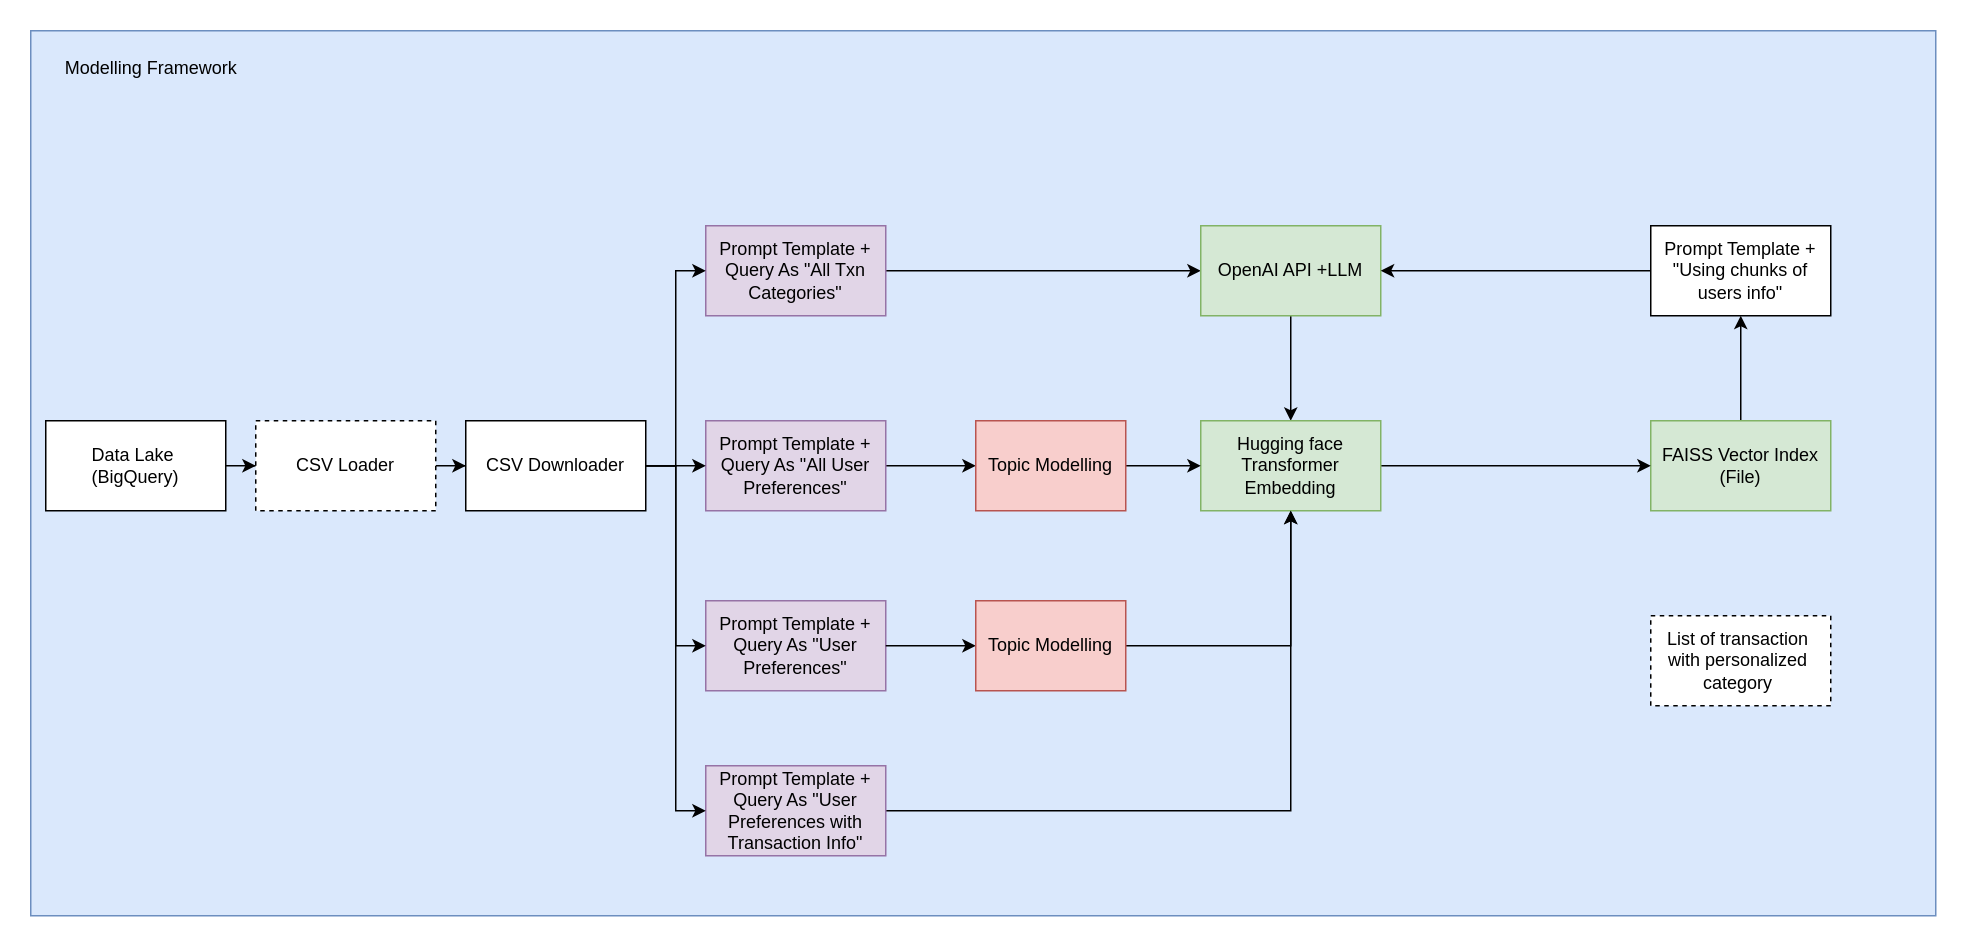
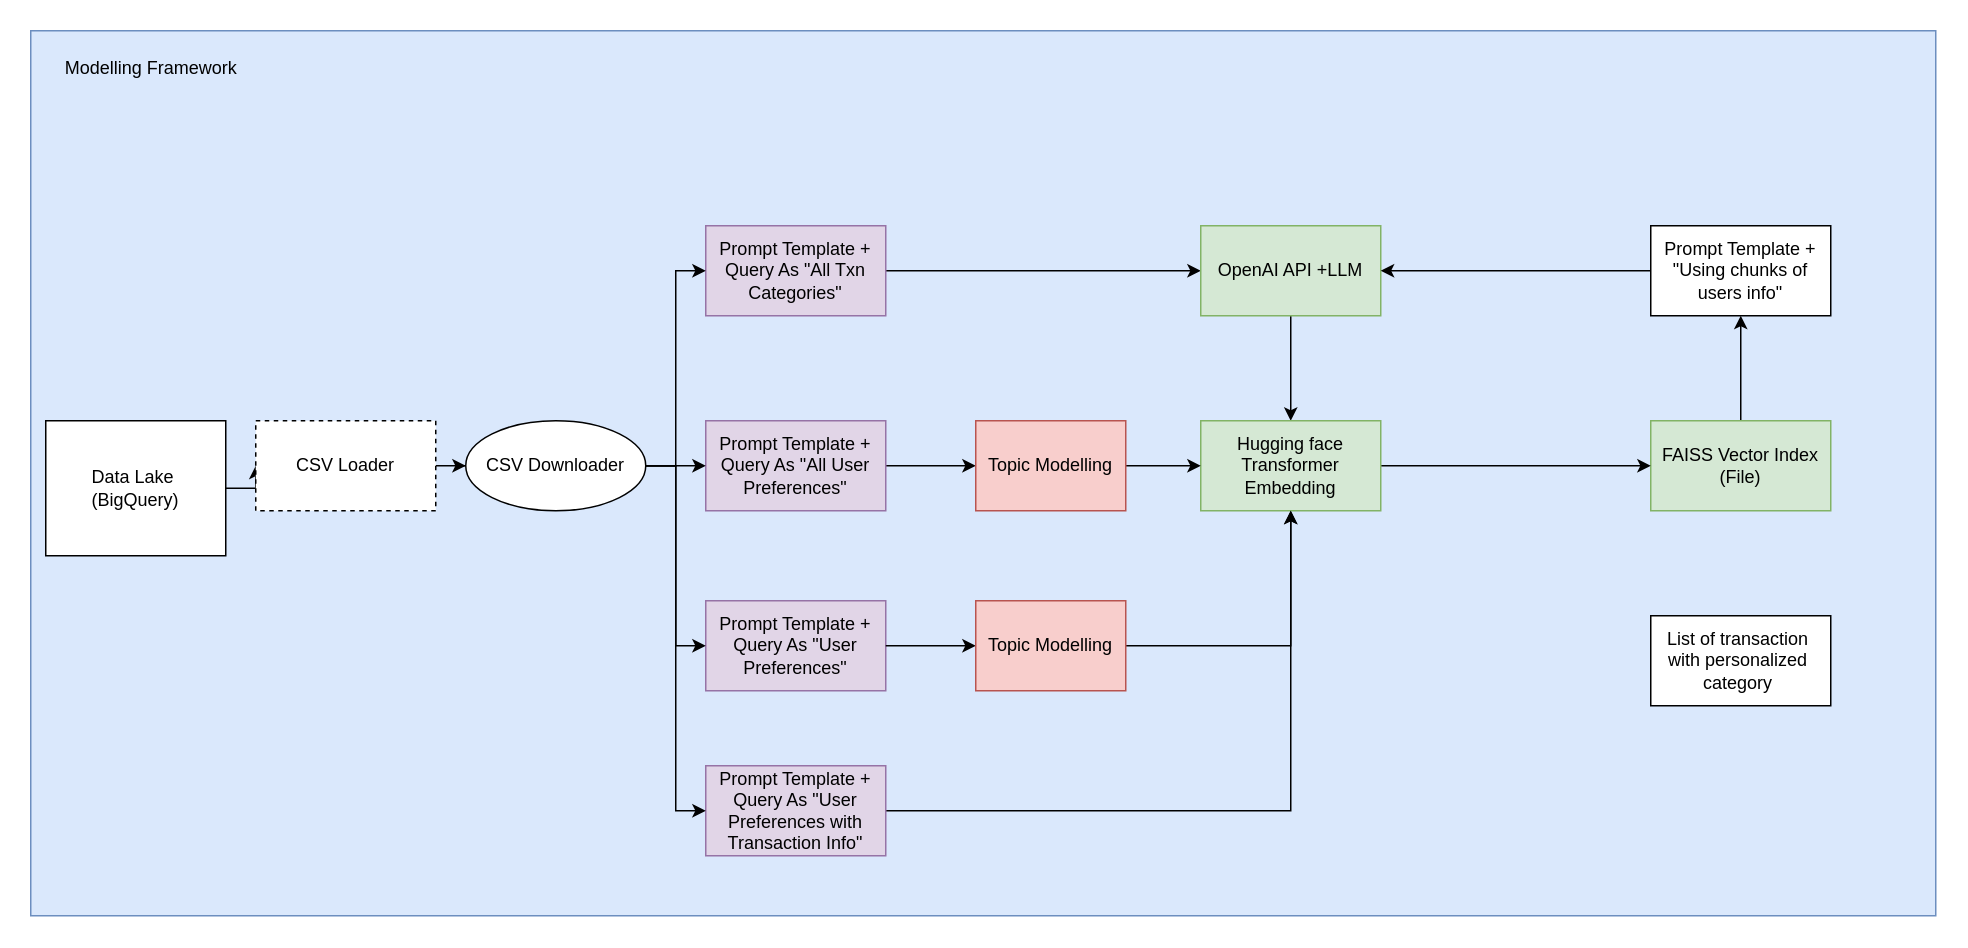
(136, 466) -> (136, 488)
(556, 466) -> (556, 466)
(1741, 661) -> (1741, 661)
